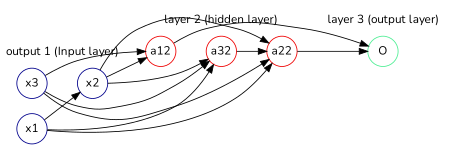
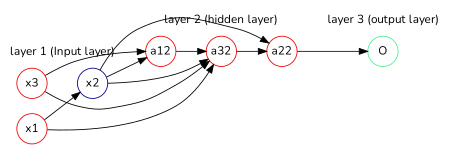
(266, 23) -> (187, 51)
(63, 52) -> (63, 52)
(32, 83) -> (32, 83)
(114, 120) -> none
(165, 125) -> none
(32, 129) -> (32, 129)
